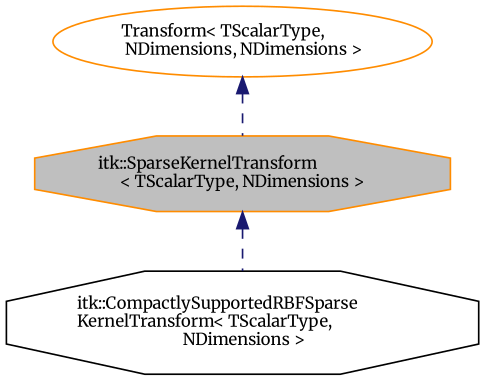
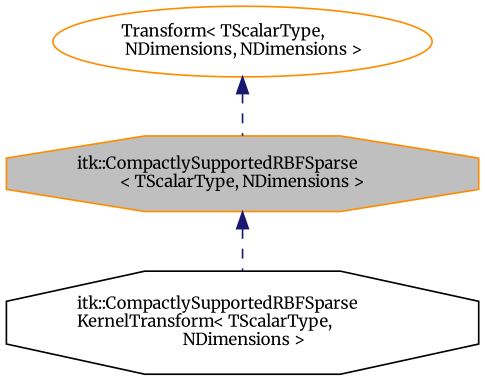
(243, 174) -> (243, 174)
